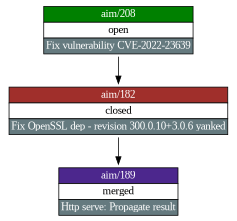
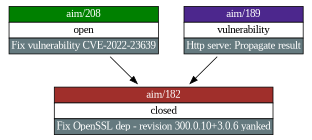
(118, 147) -> (206, 67)
(118, 191) -> (244, 30)
